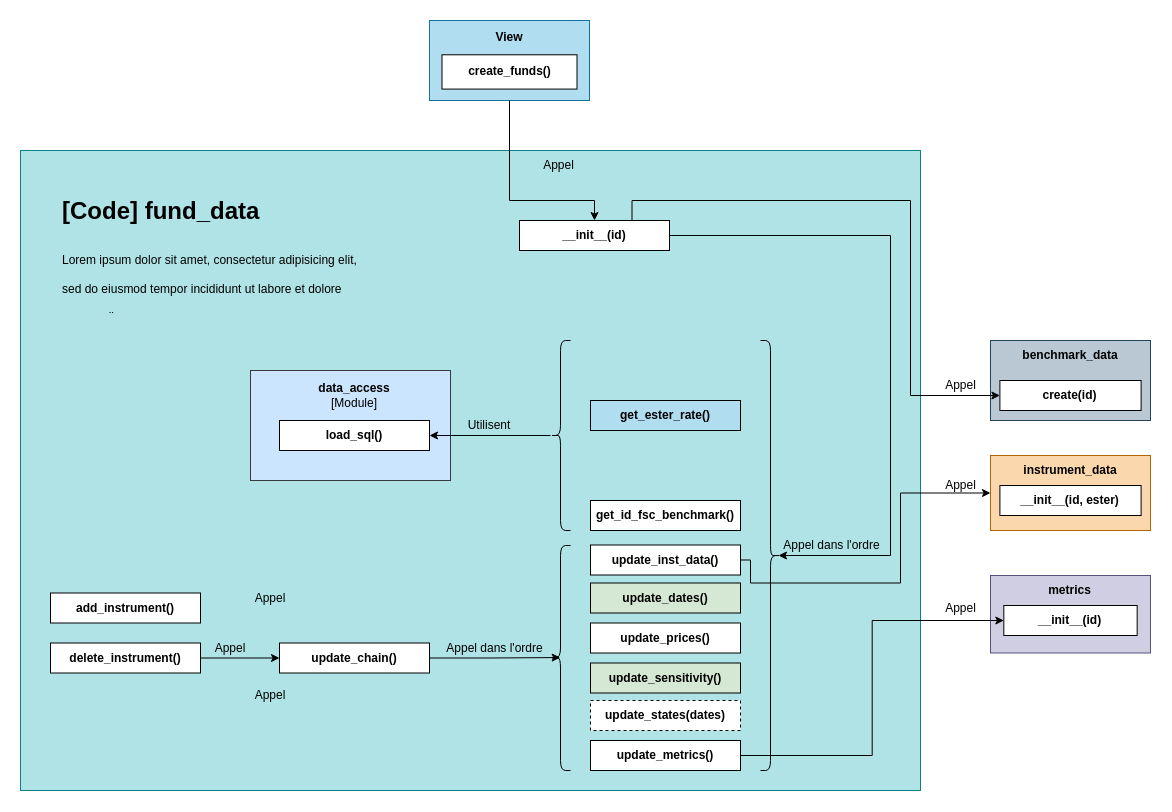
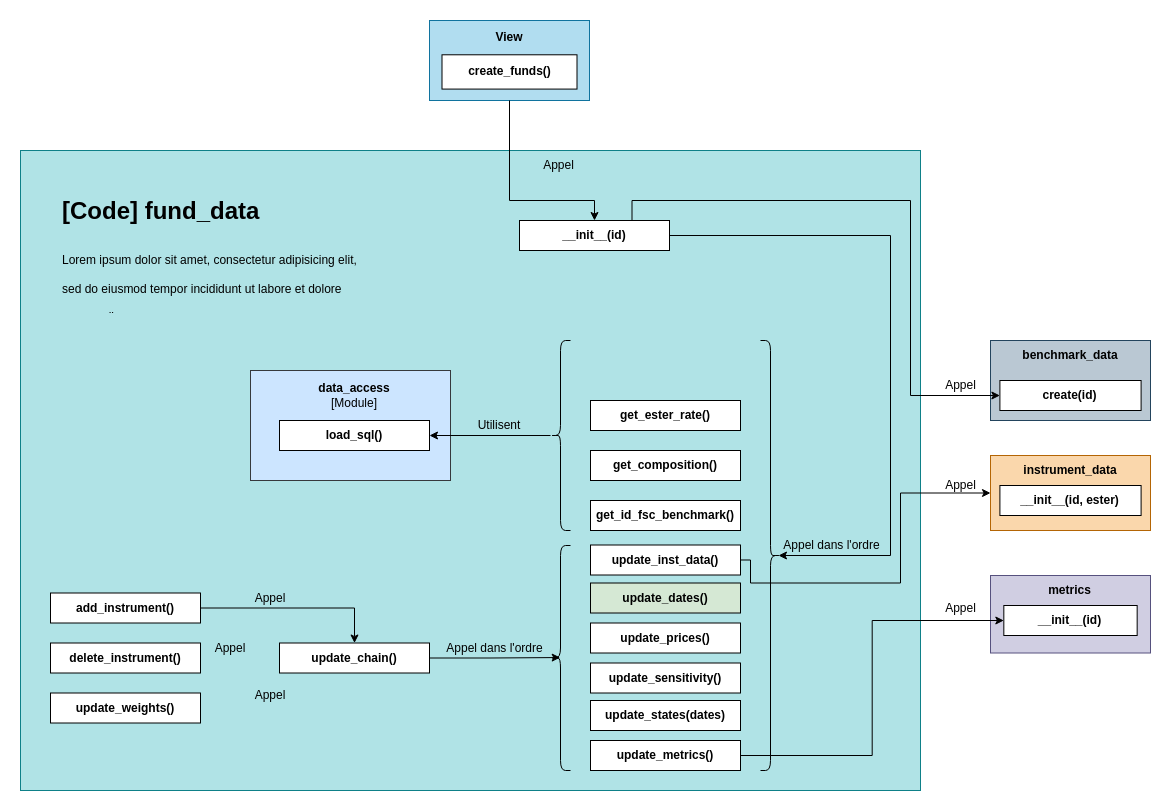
(666, 416) -> (666, 416)
(490, 426) -> (500, 426)
none -> (666, 466)
none -> (355, 620)
(271, 658) -> none
(666, 678) -> (666, 678)
none -> (126, 708)
(666, 716) -> (666, 716)
